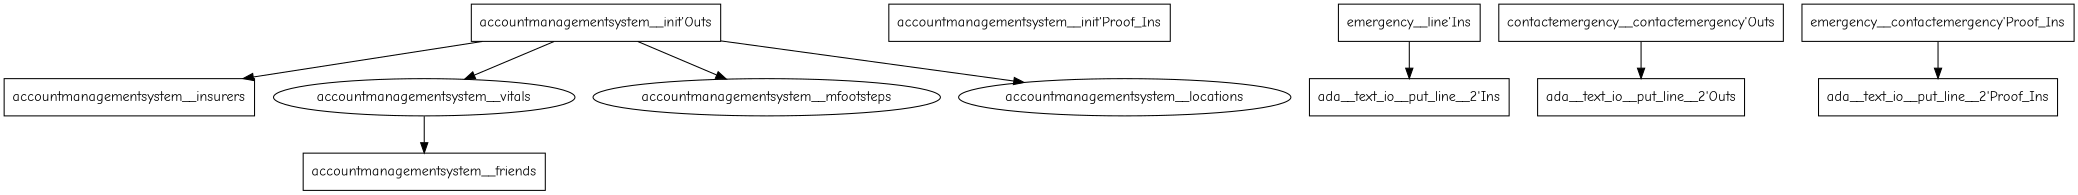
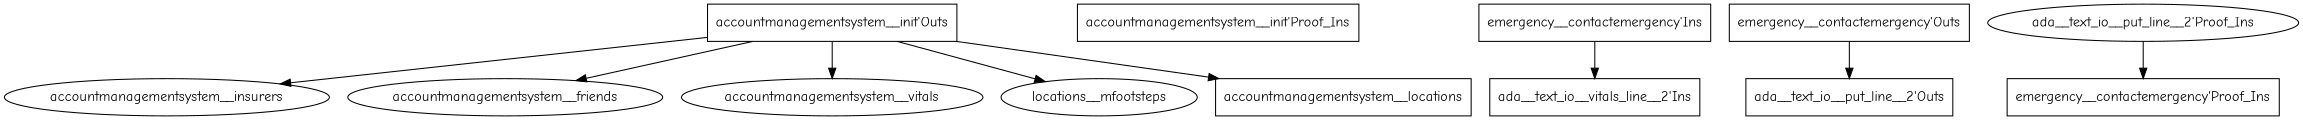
(1409, 23) -> (1595, 23)
(1641, 23) -> (1849, 23)
(1938, 55) -> (2143, 55)
(129, 97) -> (167, 97)
(767, 97) -> (1099, 97)
(1125, 97) -> (1343, 97)
(1409, 97) -> (1595, 97)
(1938, 97) -> (2143, 23)
(424, 129) -> (669, 60)
(424, 172) -> (505, 97)
